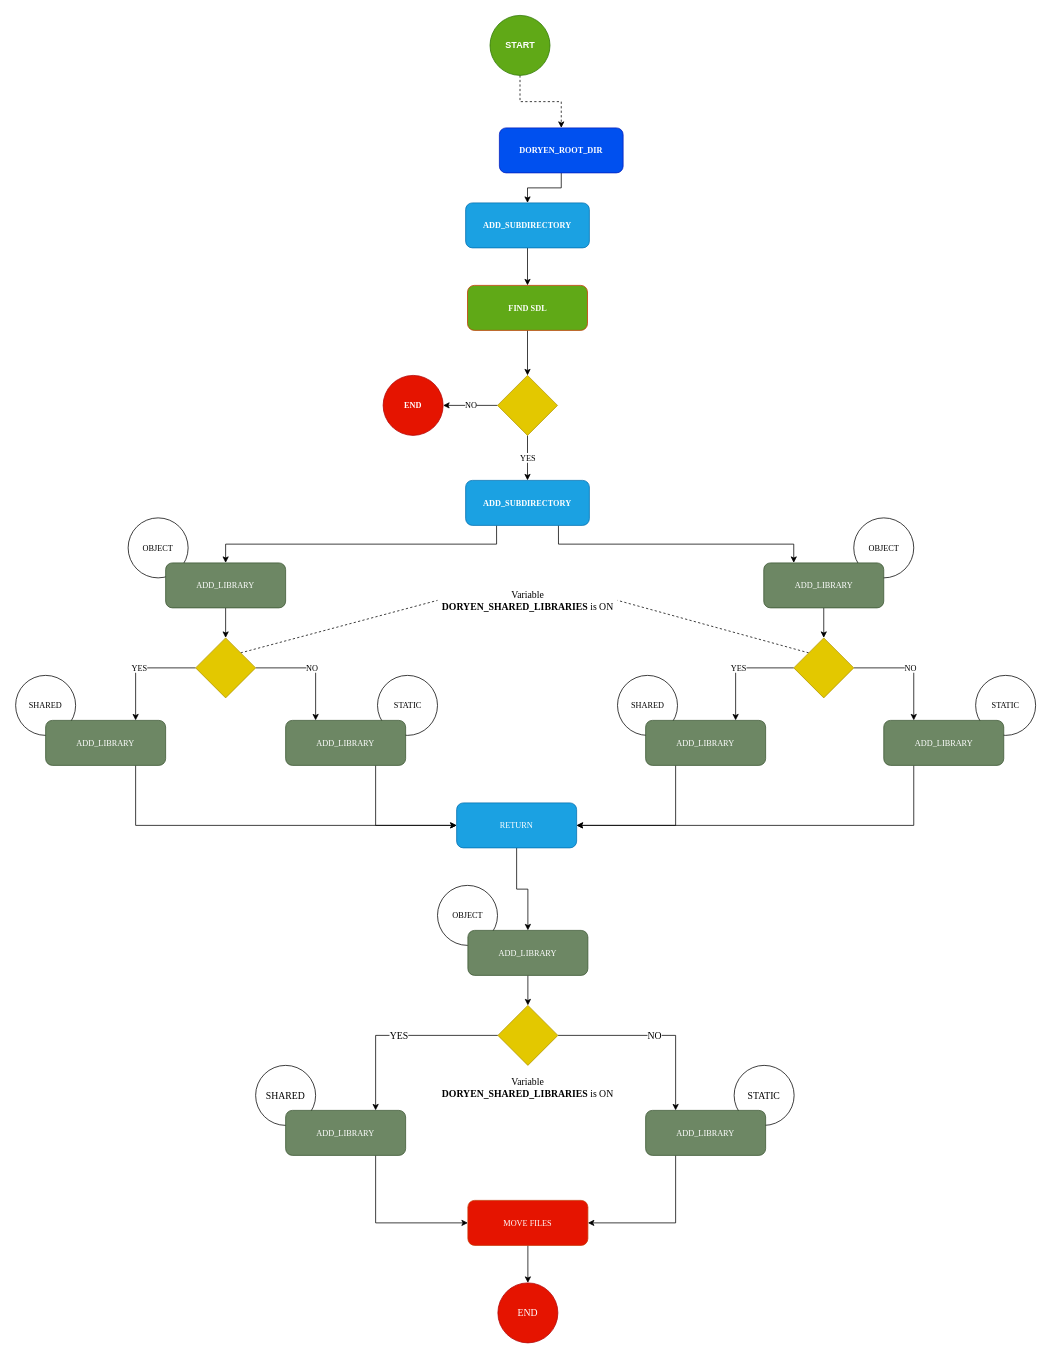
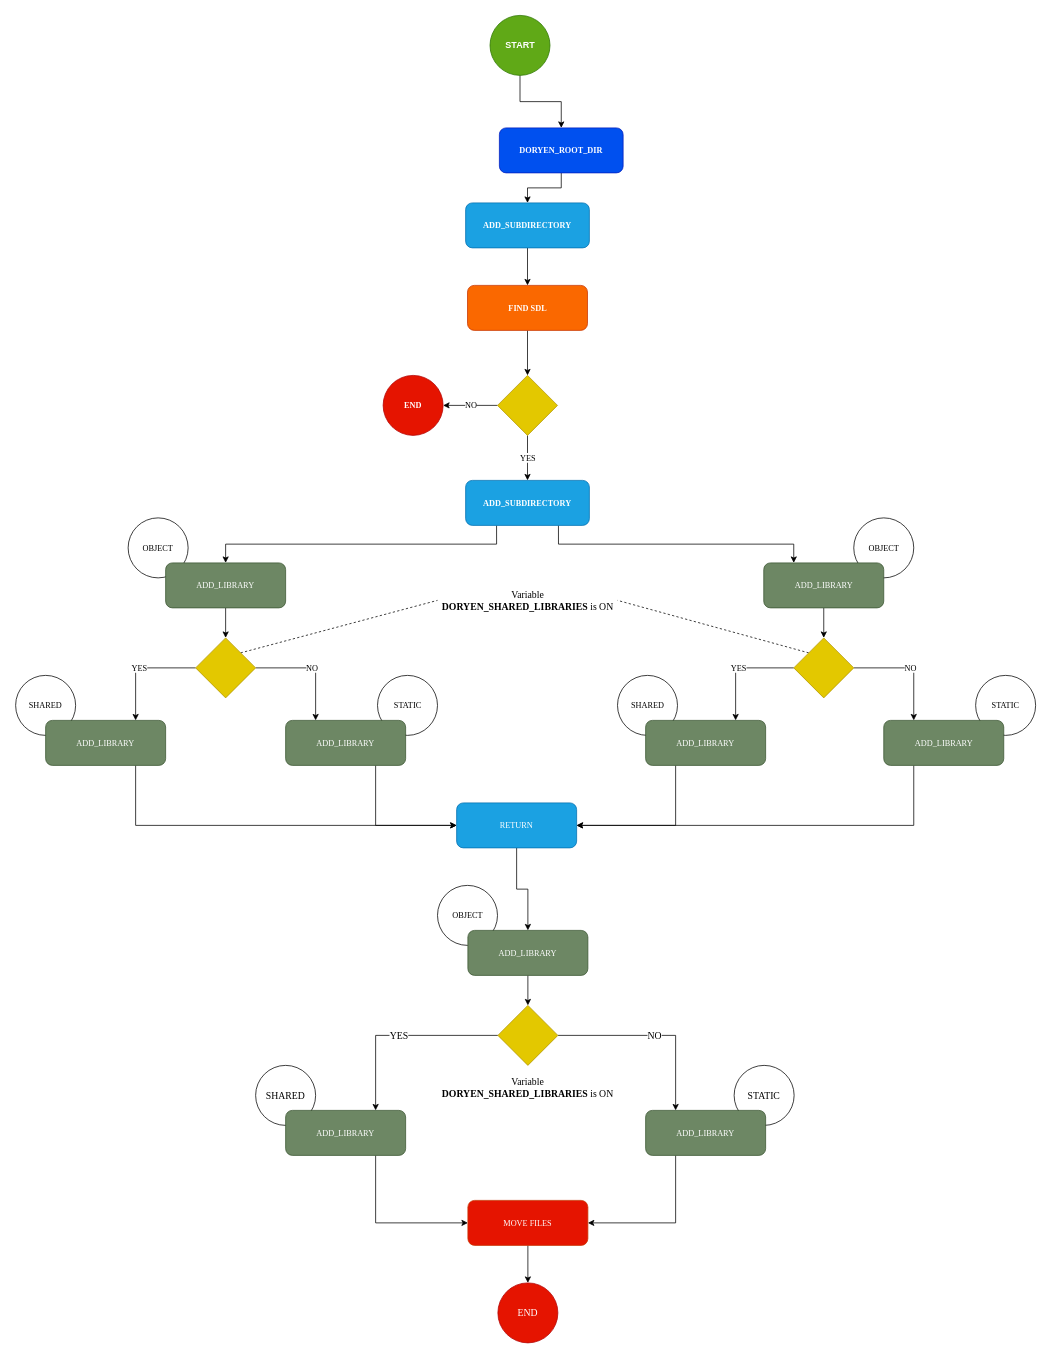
(537, 102) -> (537, 102)
(527, 308) -> (527, 308)
